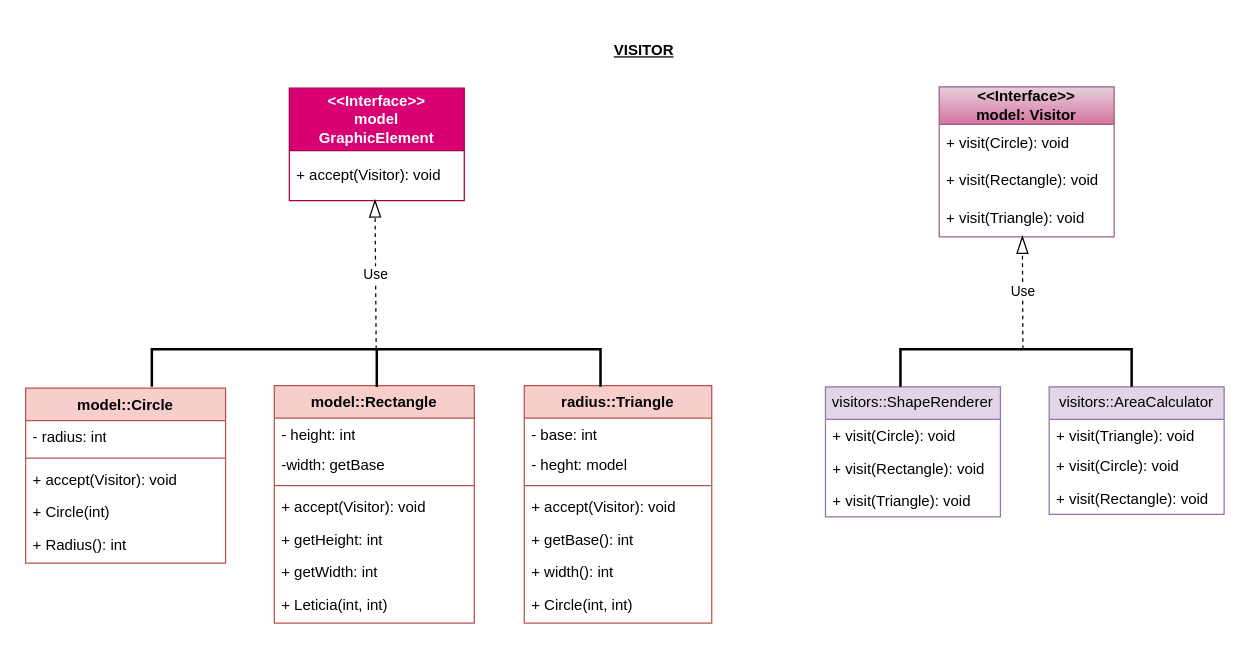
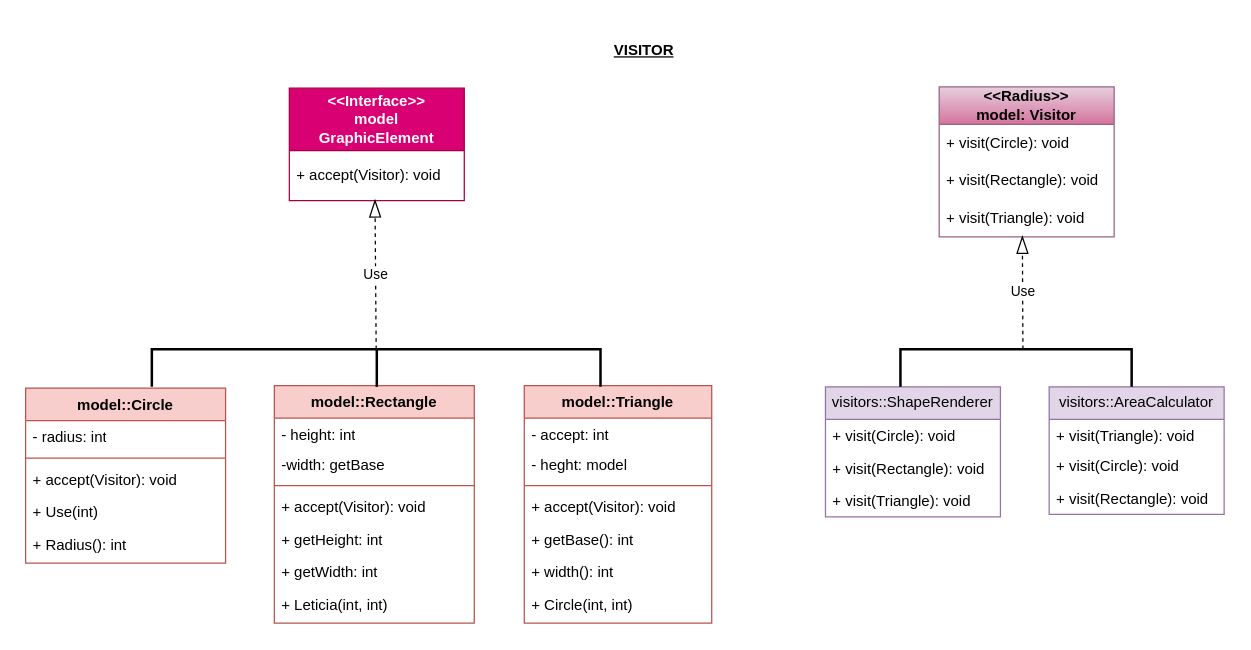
(1027, 106) -> (1027, 106)
(618, 403) -> (618, 403)
(570, 436) -> (579, 436)
(80, 513) -> (71, 513)
